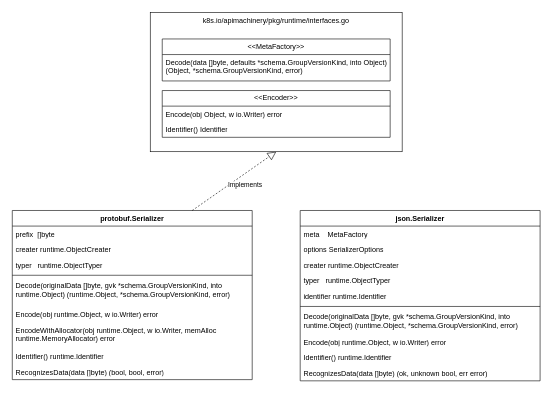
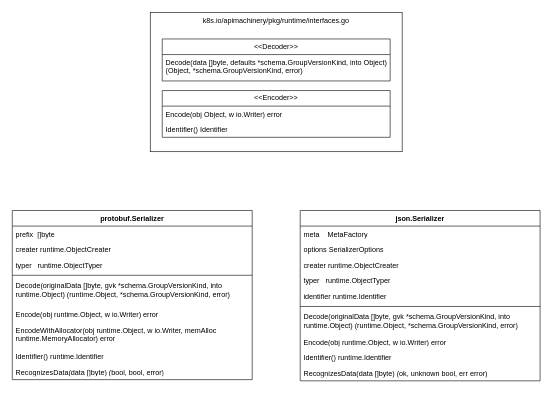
(276, 47) -> (276, 47)
(231, 183) -> none
